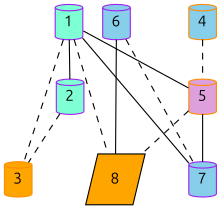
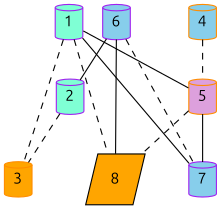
(70, 59) -> (93, 60)
